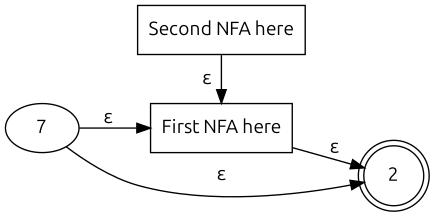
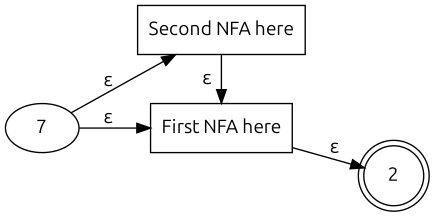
(203, 196) -> (117, 87)
